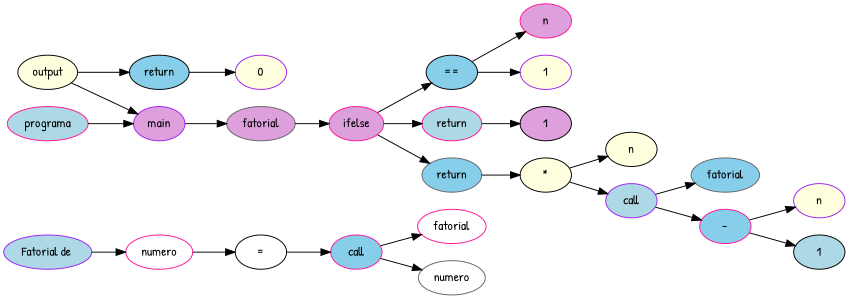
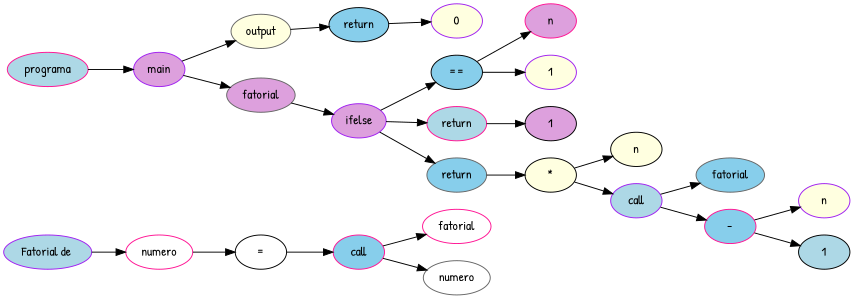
(48, 72) -> (261, 31)
(100, 96) -> (204, 53)
(356, 124) -> (359, 121)
